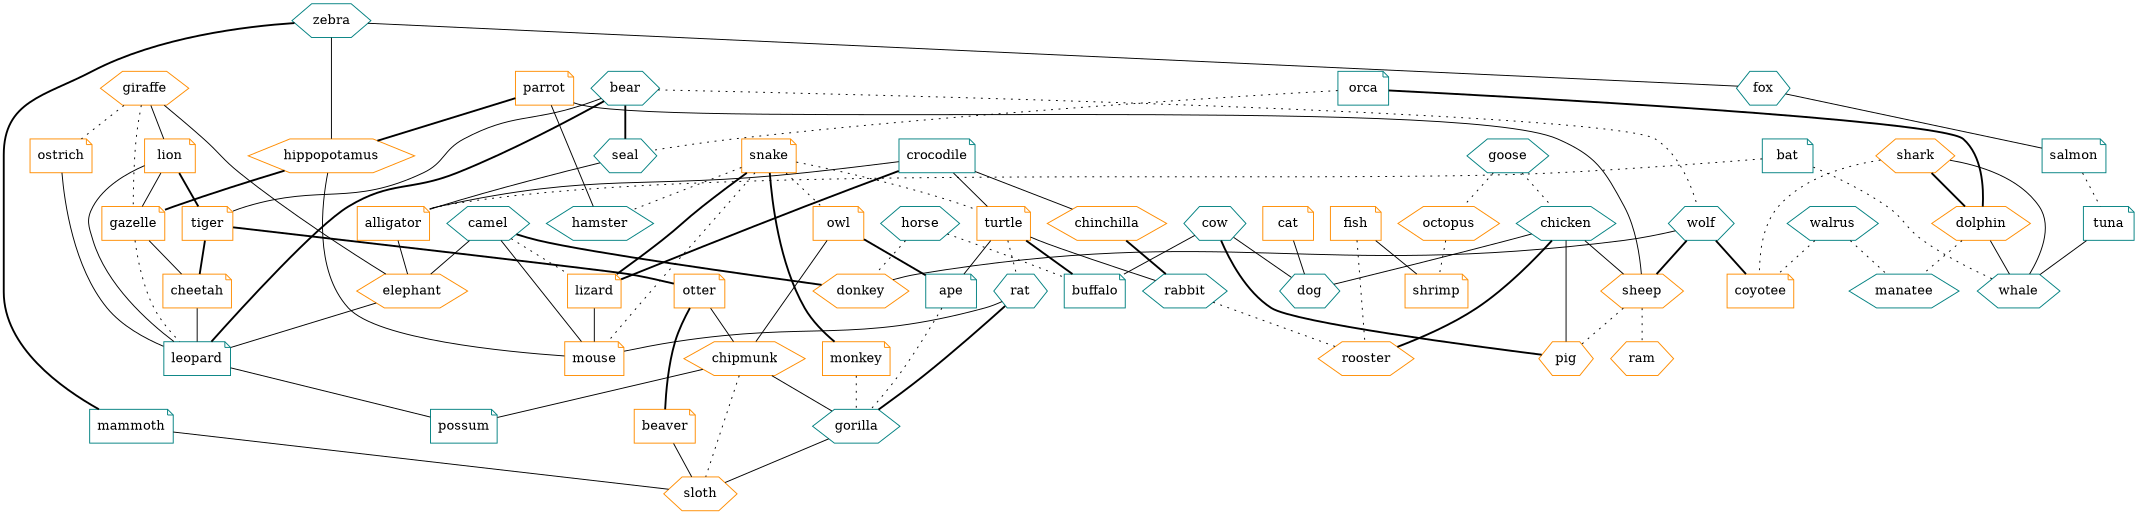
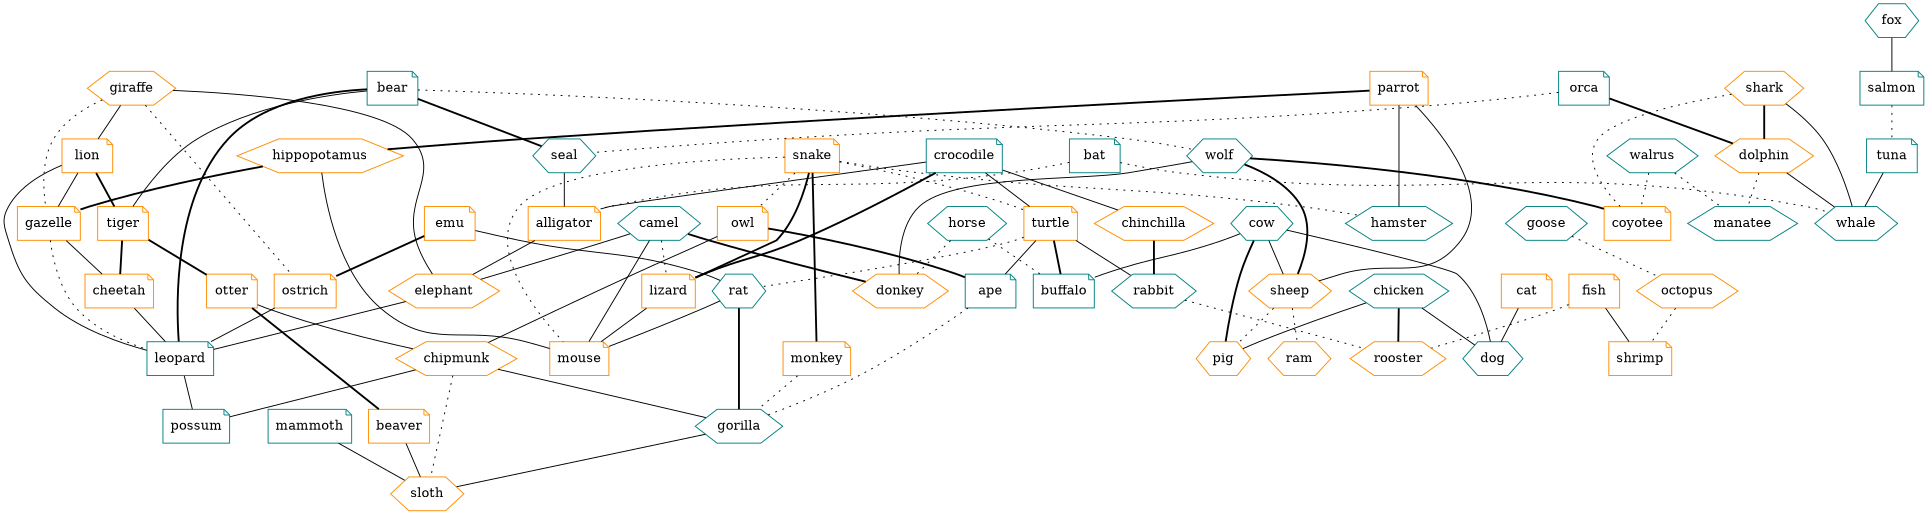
(331, 21) -> none
(625, 88) -> (392, 88)
(1537, 190) -> none
none -> (450, 223)
(1604, 257) -> (1276, 257)
